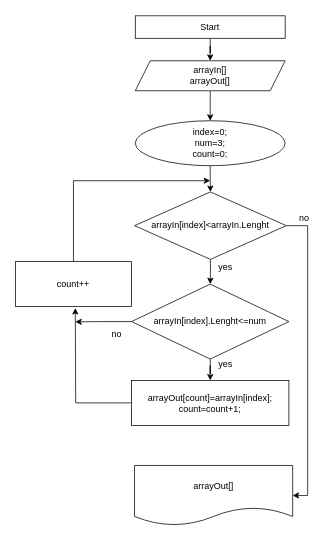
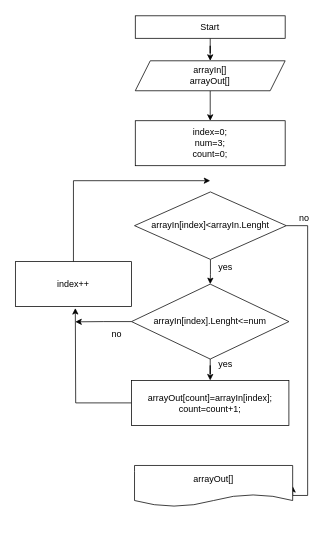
(210, 143) -> (210, 143)
(210, 175) -> none
(74, 284) -> (74, 284)
(214, 495) -> (214, 486)
